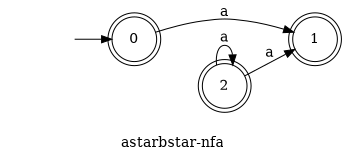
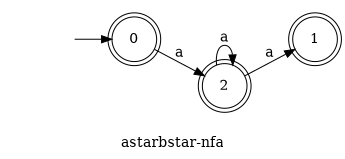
(220, 19) -> (175, 60)
